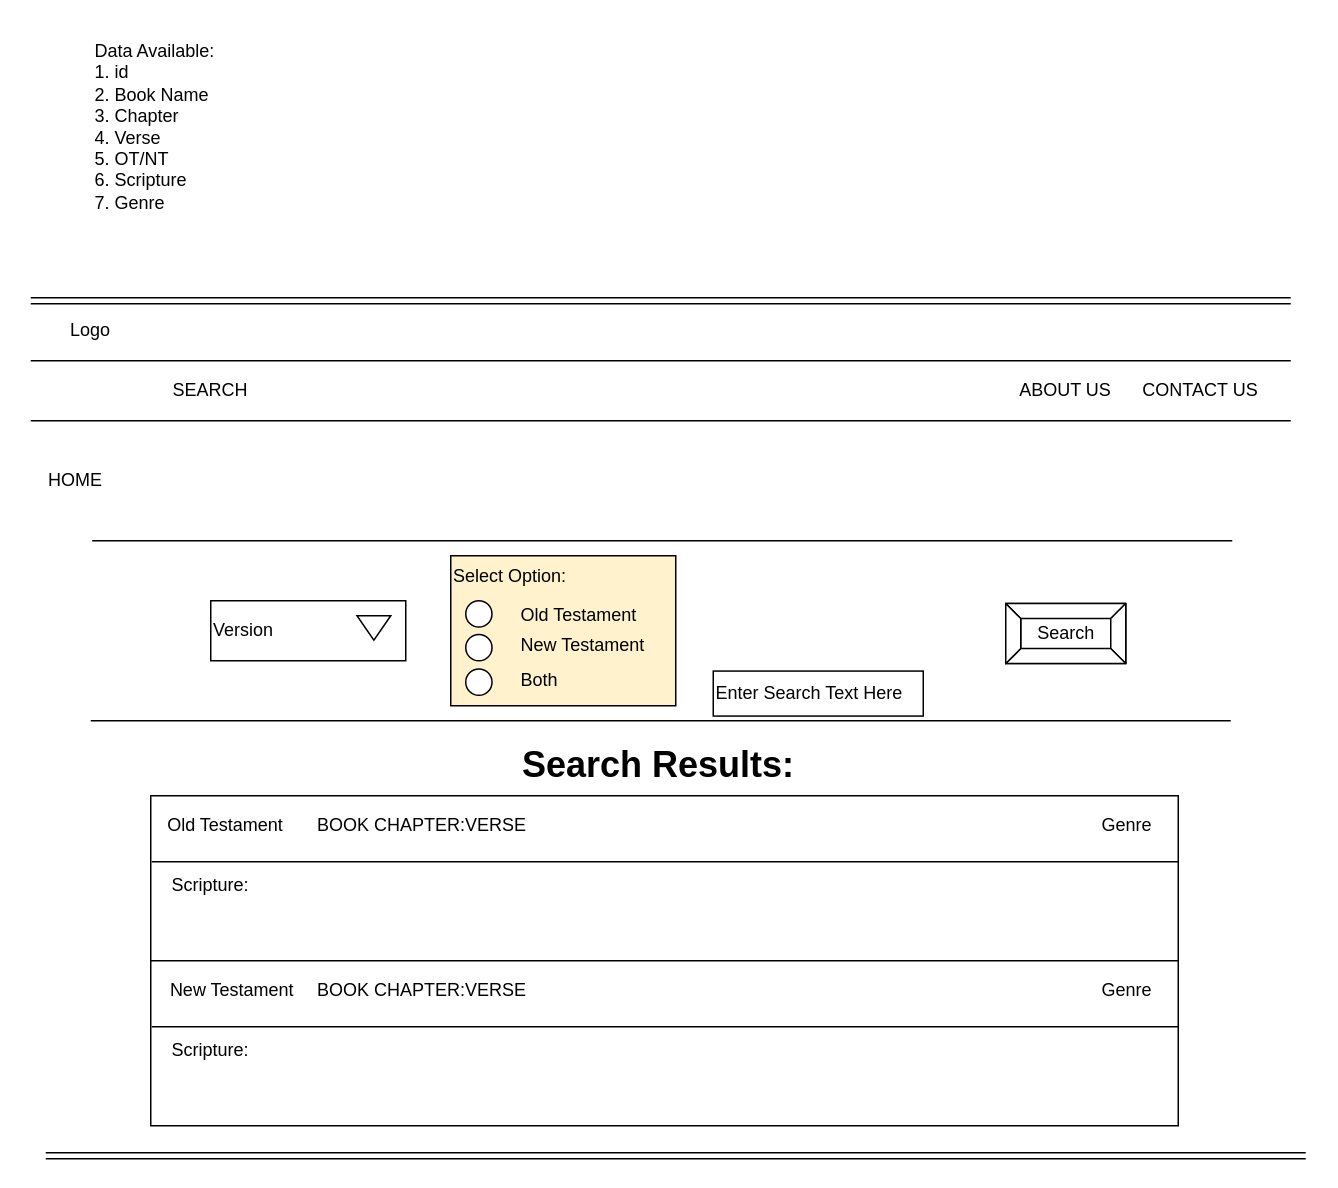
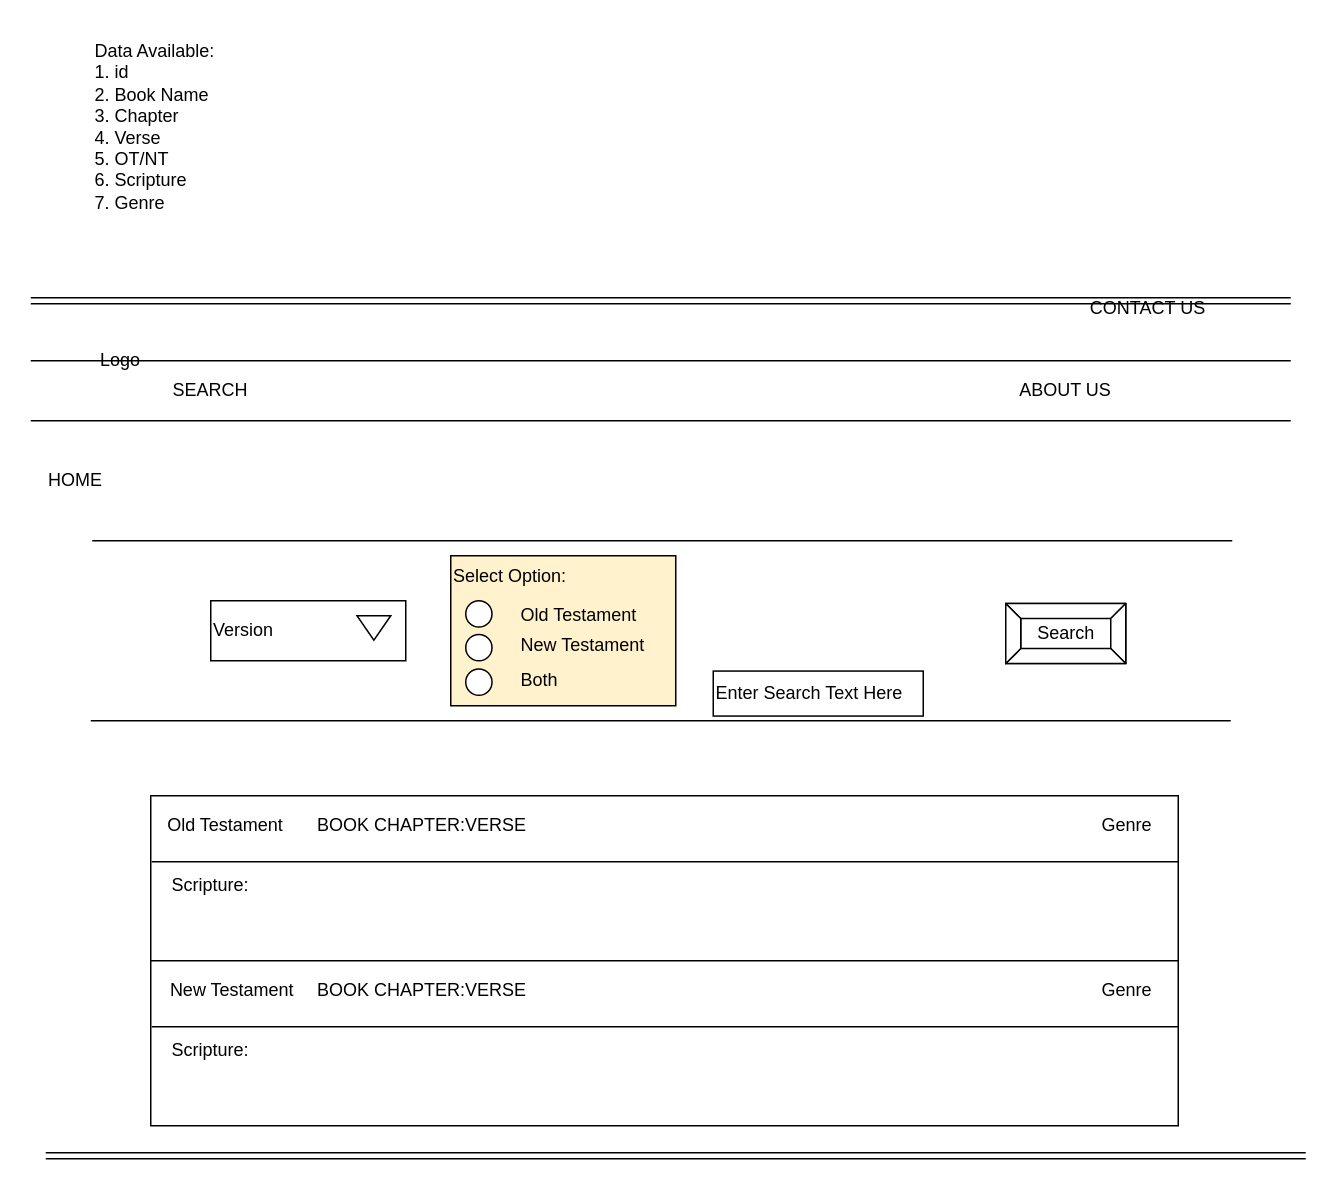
(91, 331) -> (121, 361)
(1201, 391) -> (1148, 308)
(661, 766) -> none
